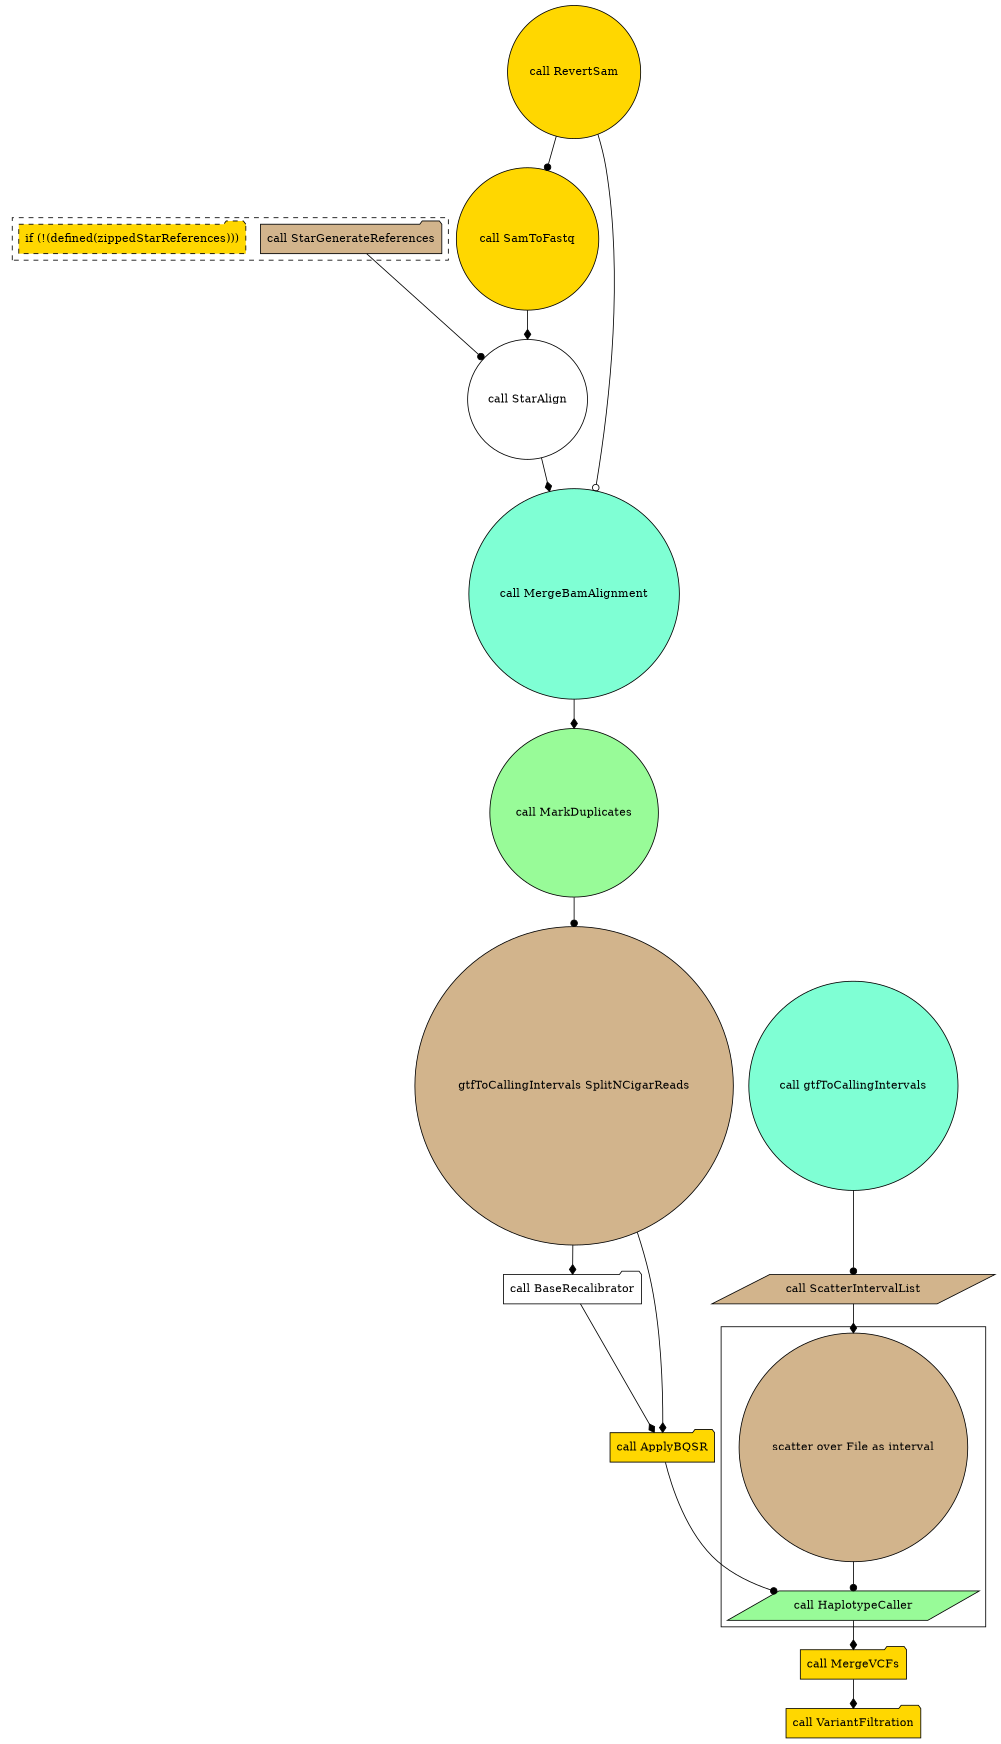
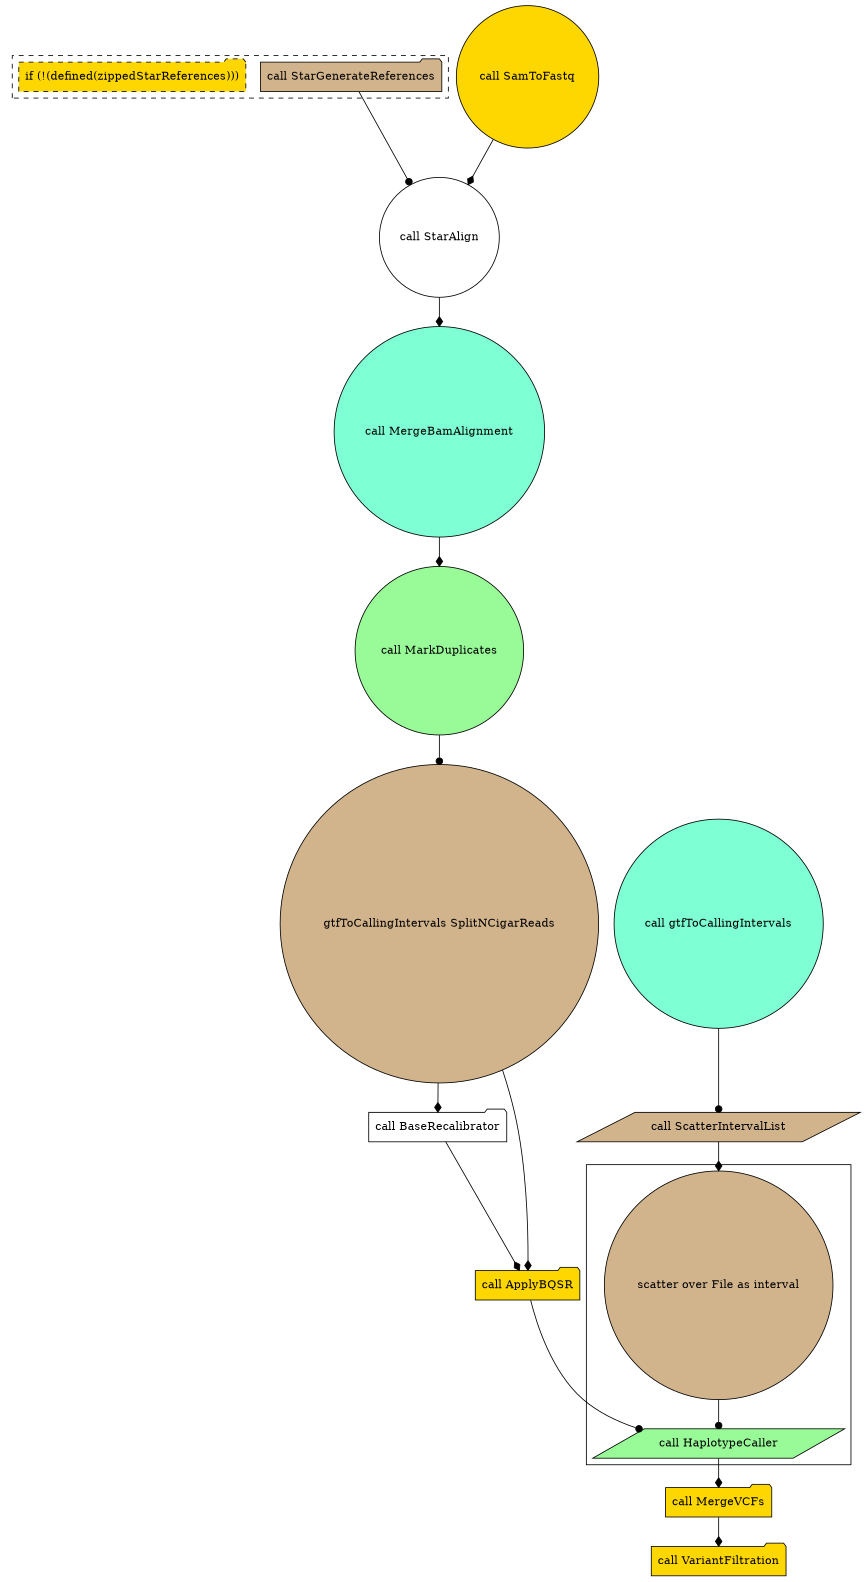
(574, 72) -> none
